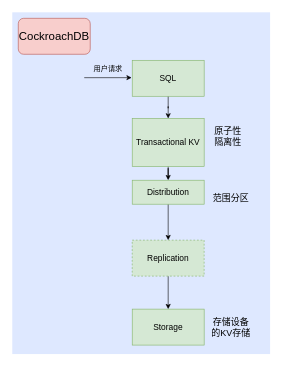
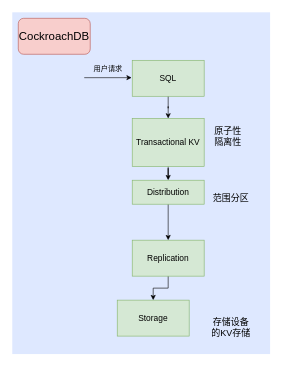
(168, 258) -> (168, 258)
(168, 327) -> (153, 318)
